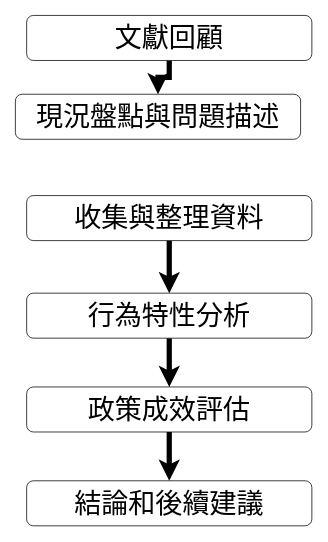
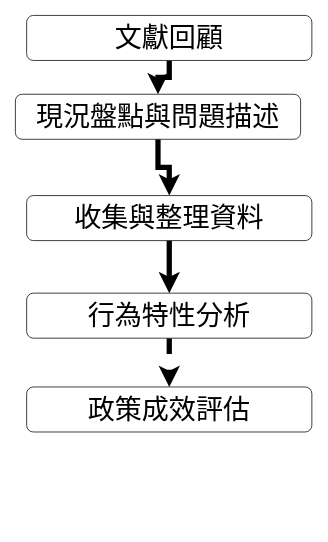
none -> (158, 165)
(169, 361) -> (169, 361)
(169, 449) -> none
(169, 503) -> none
